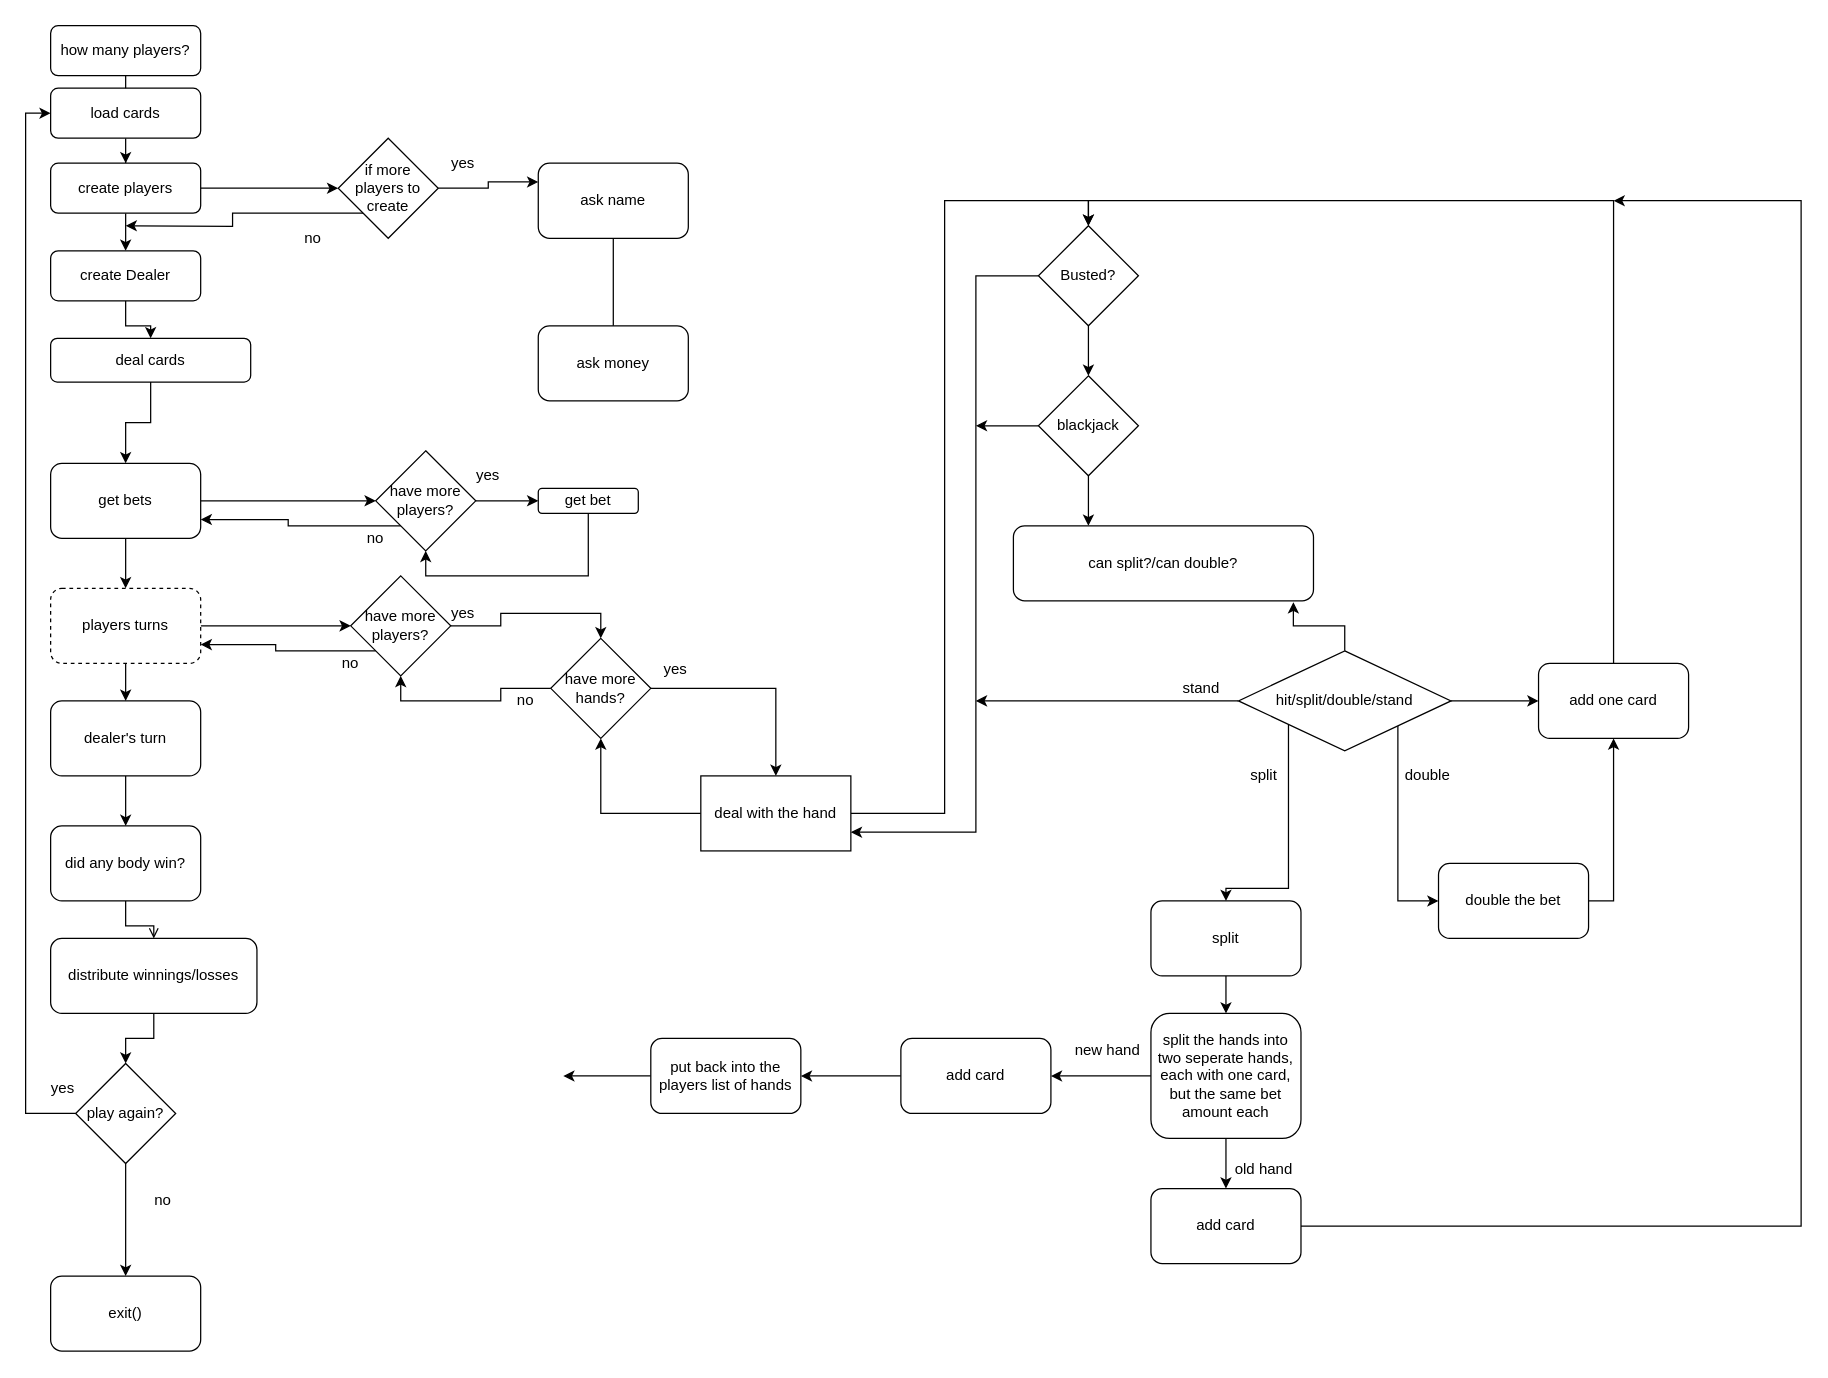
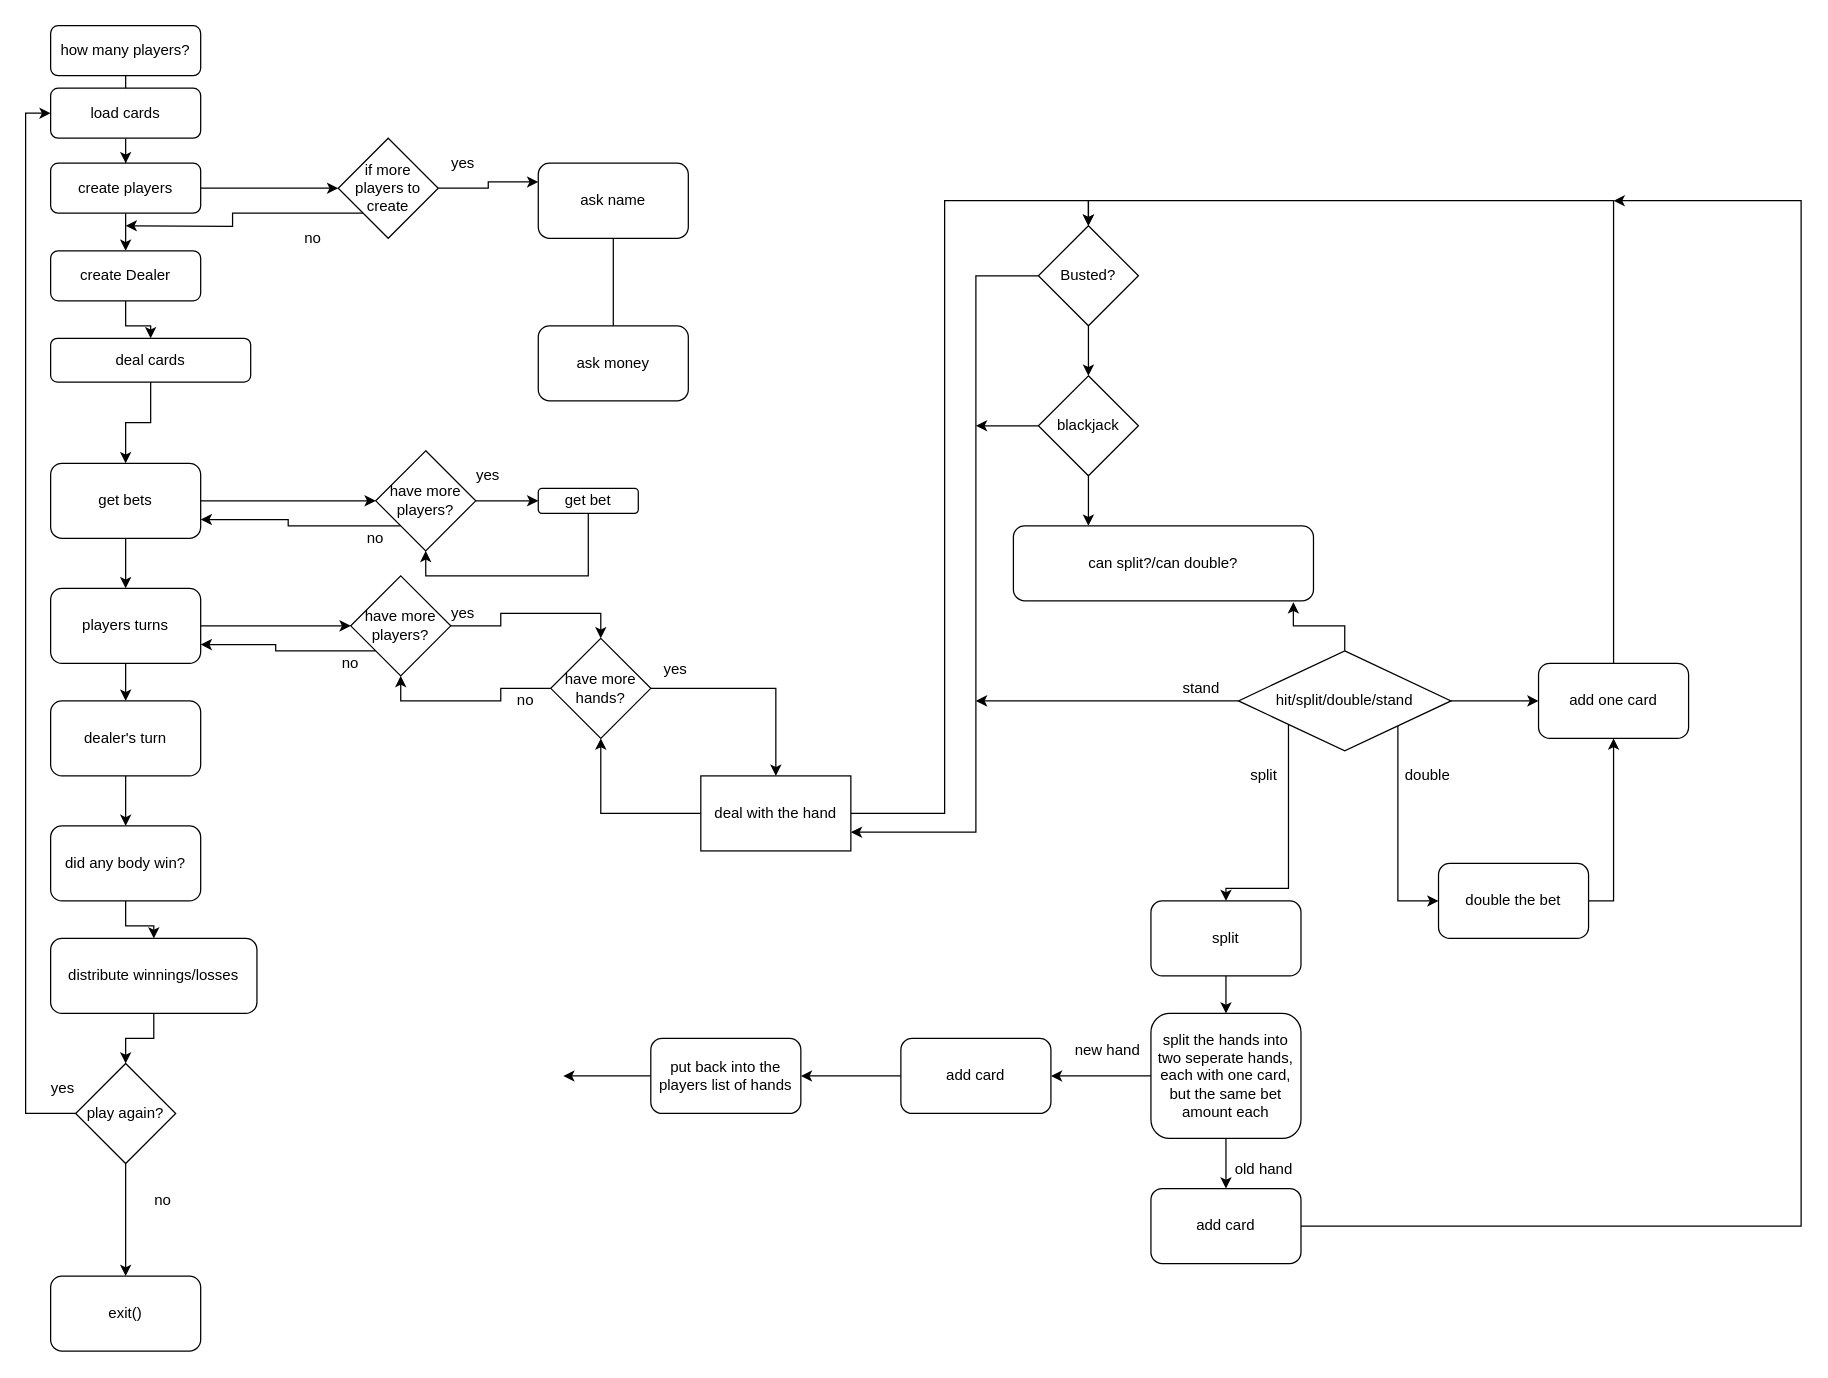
(126, 626) -> (126, 626)
(154, 927) -> (152, 926)
